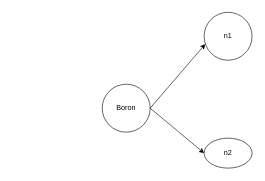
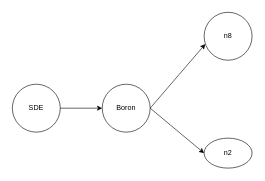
(228, 36) -> (228, 36)
none -> (36, 108)
none -> (96, 108)
